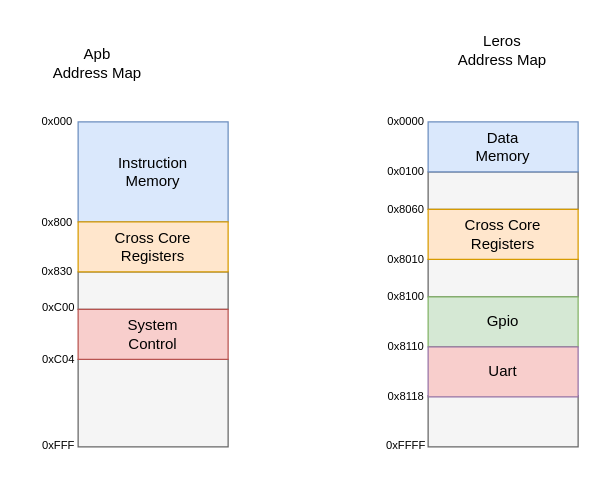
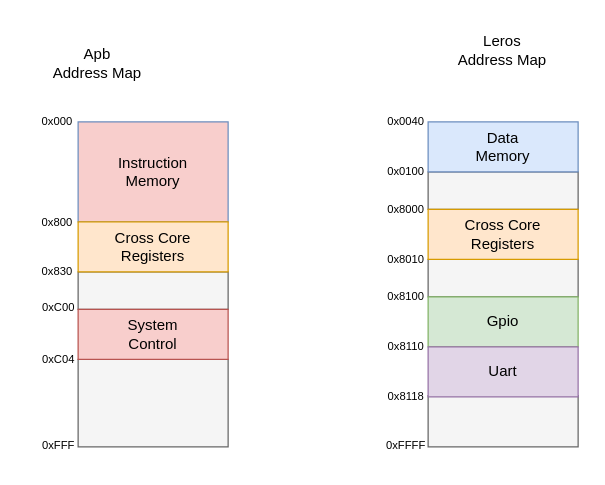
(406, 122) -> (406, 122)
(153, 172) -> (153, 172)
(406, 209) -> (406, 209)
(503, 372) -> (503, 372)
